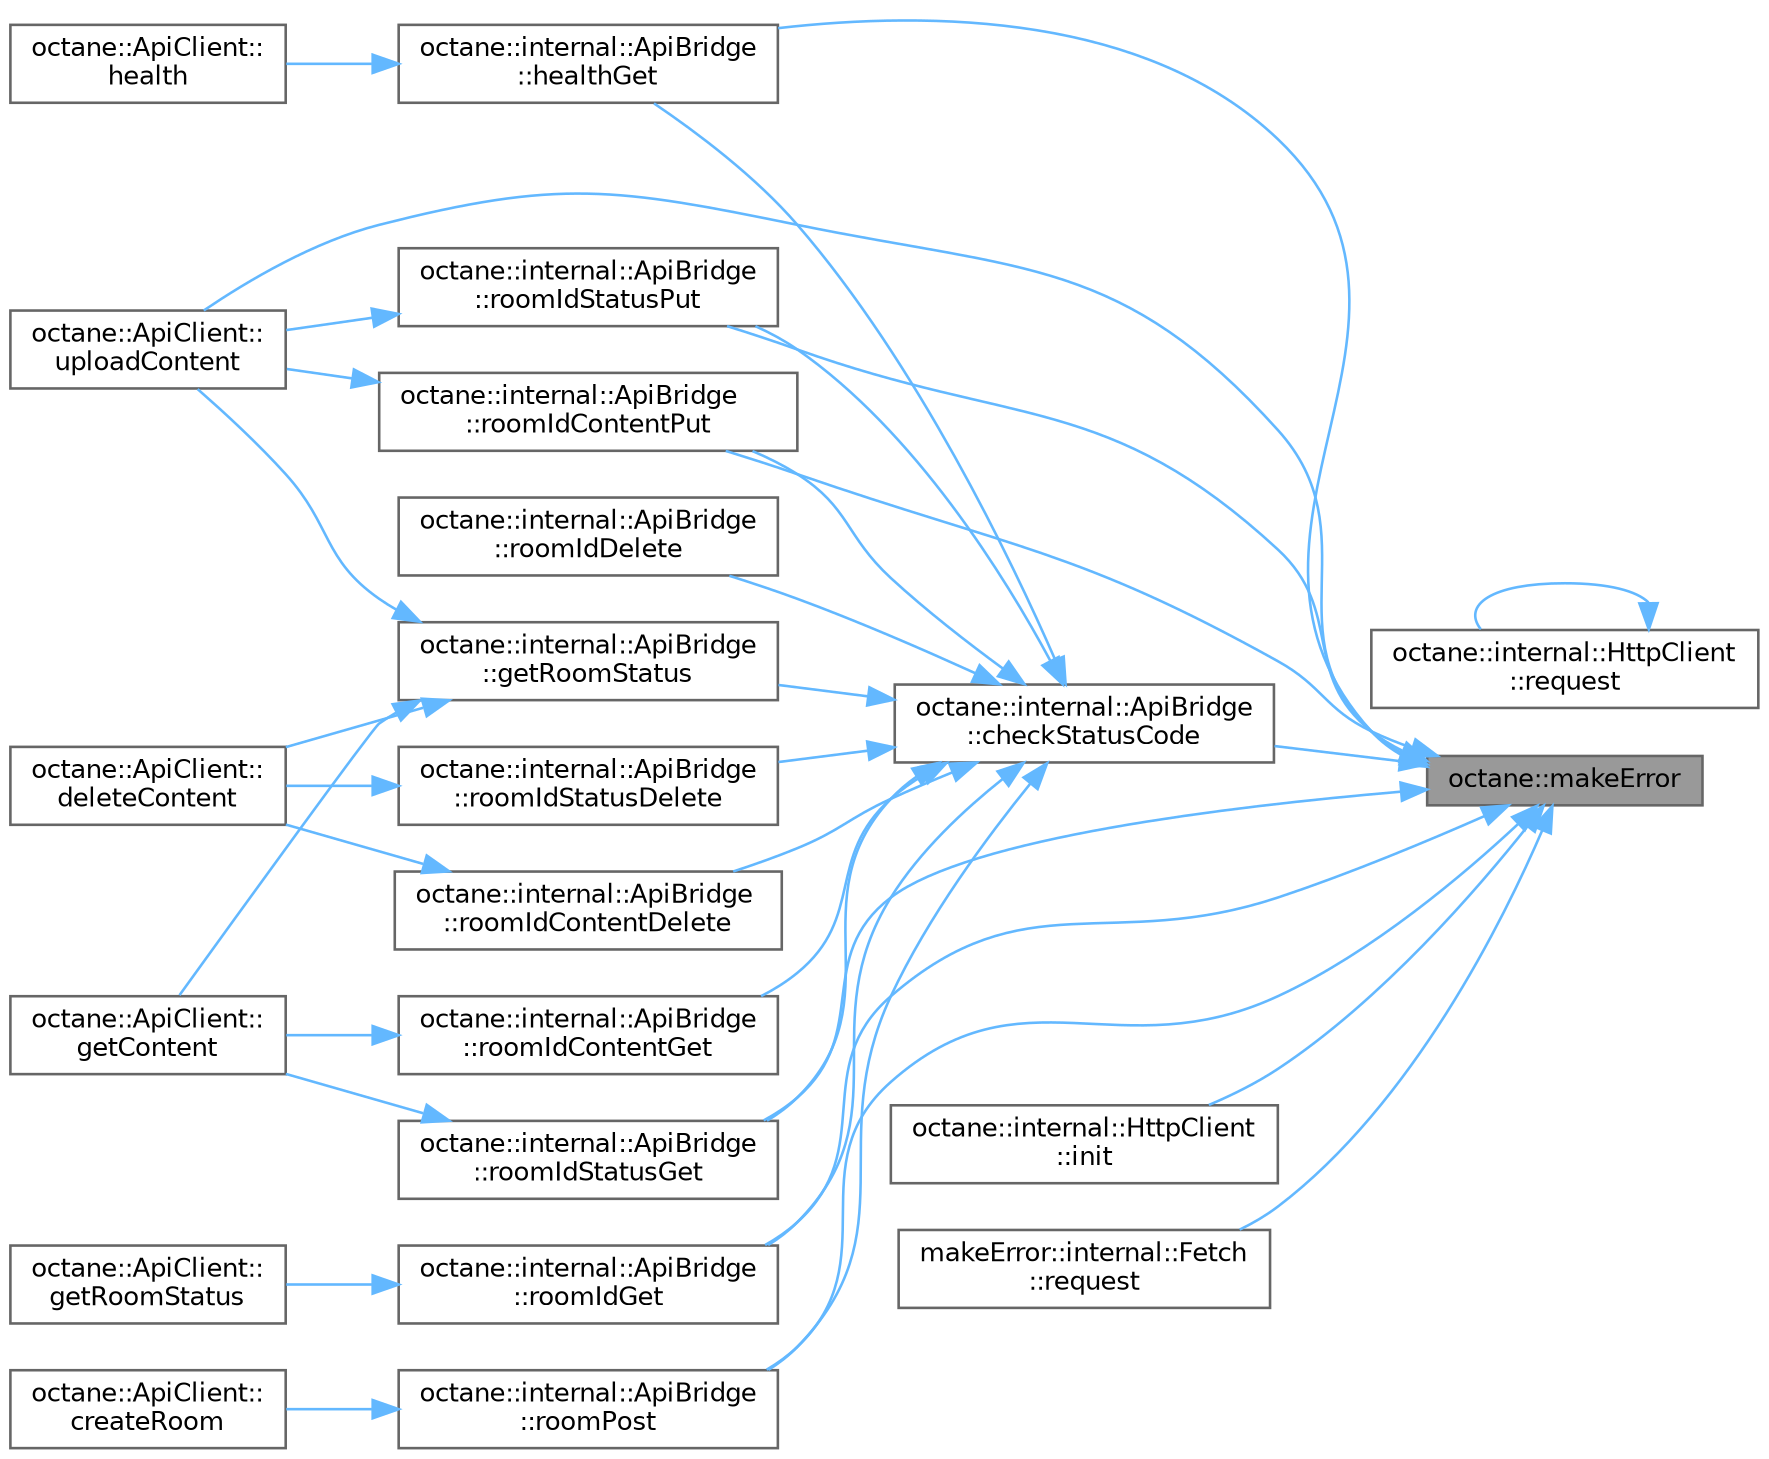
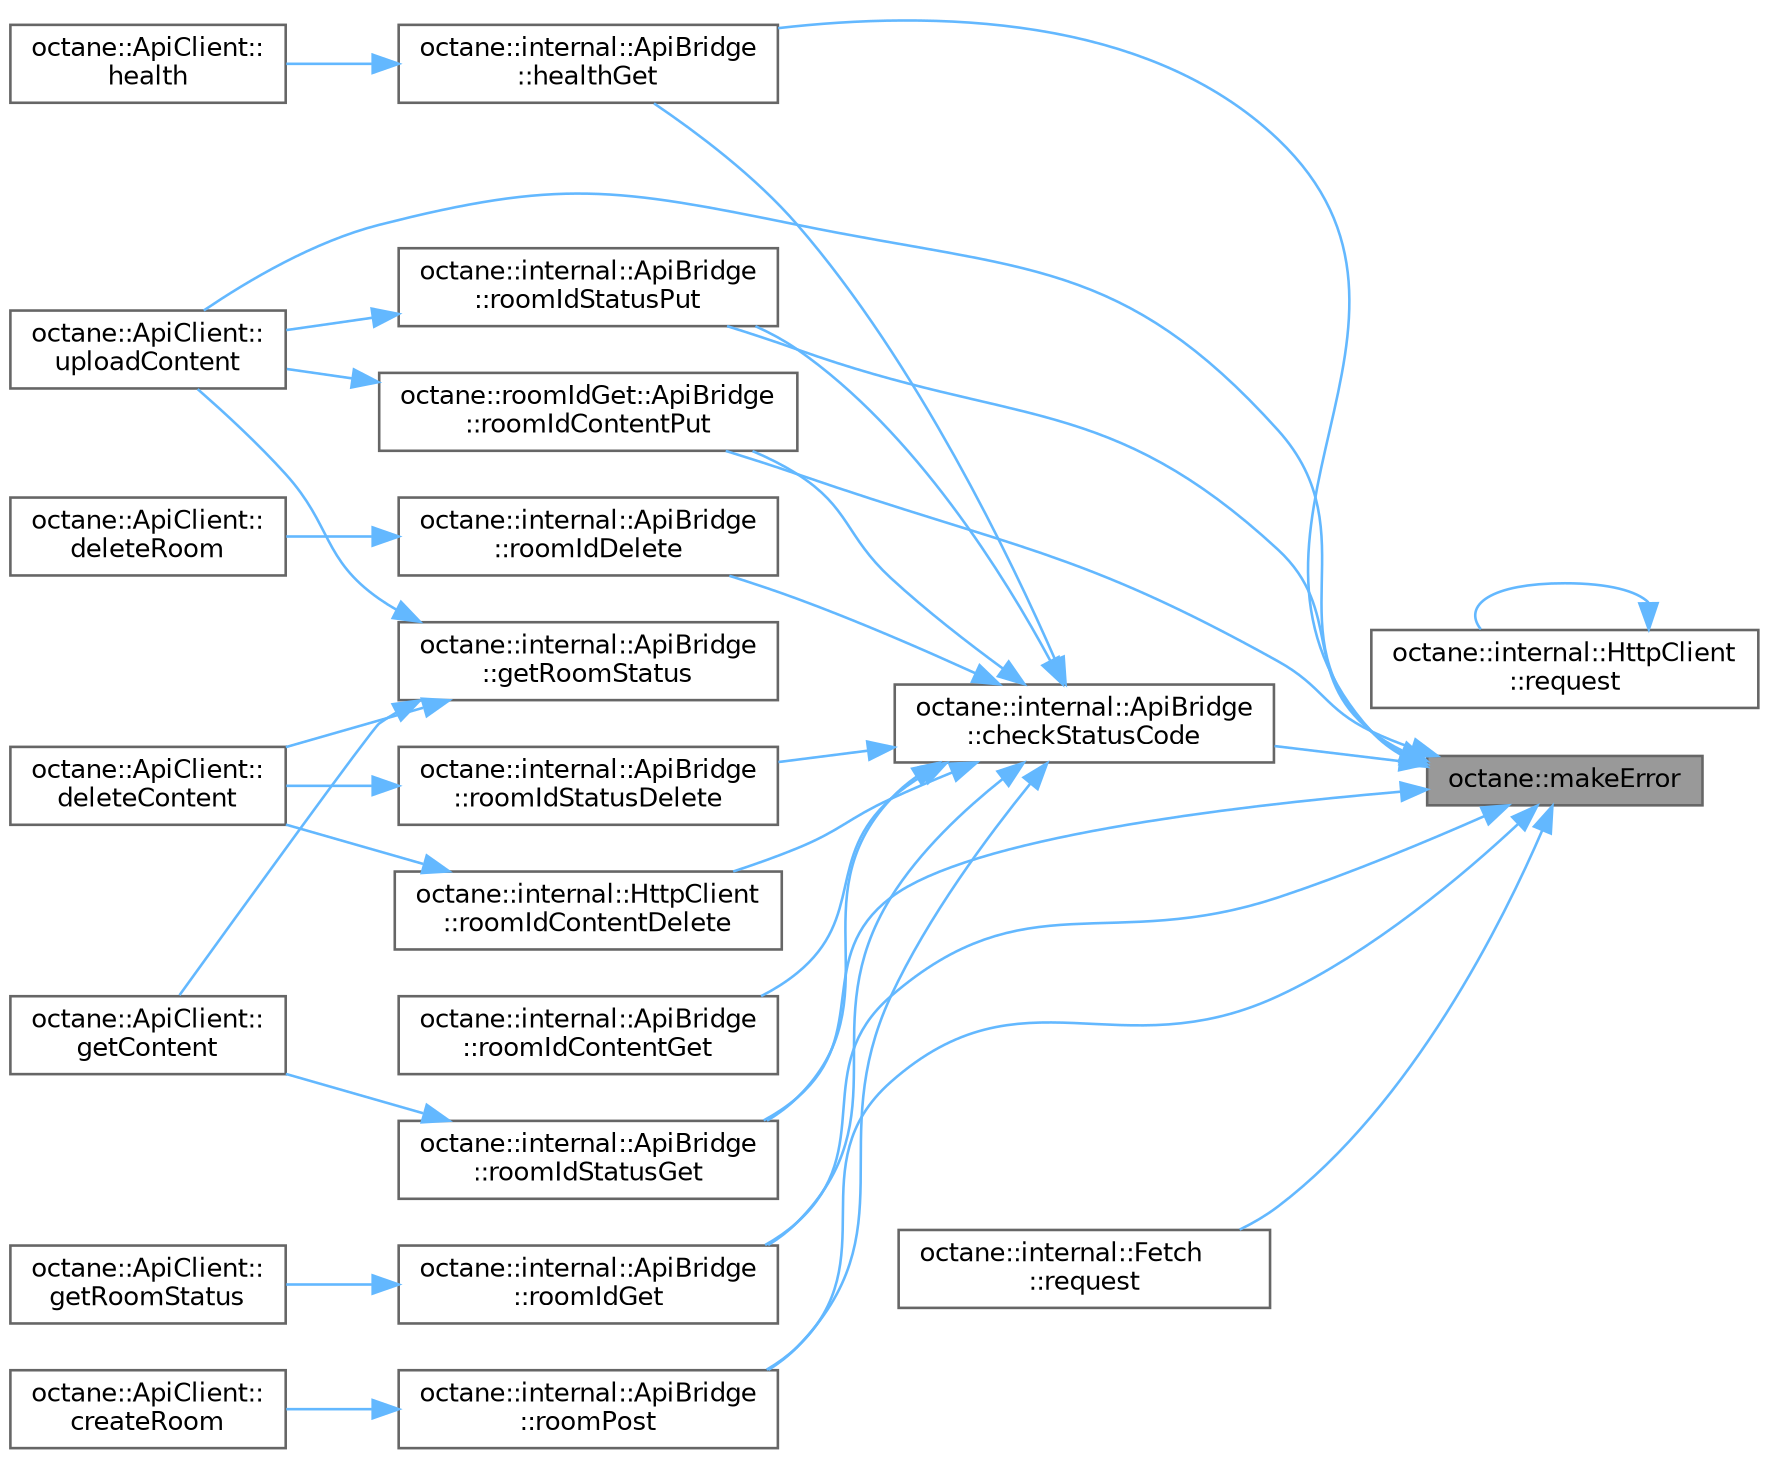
(588, 412) -> (588, 412)
none -> (148, 537)
(823, 691) -> none
(588, 911) -> (588, 911)
(329, 1035) -> none
(1084, 1144) -> none
(1084, 1269) -> (1084, 1269)
